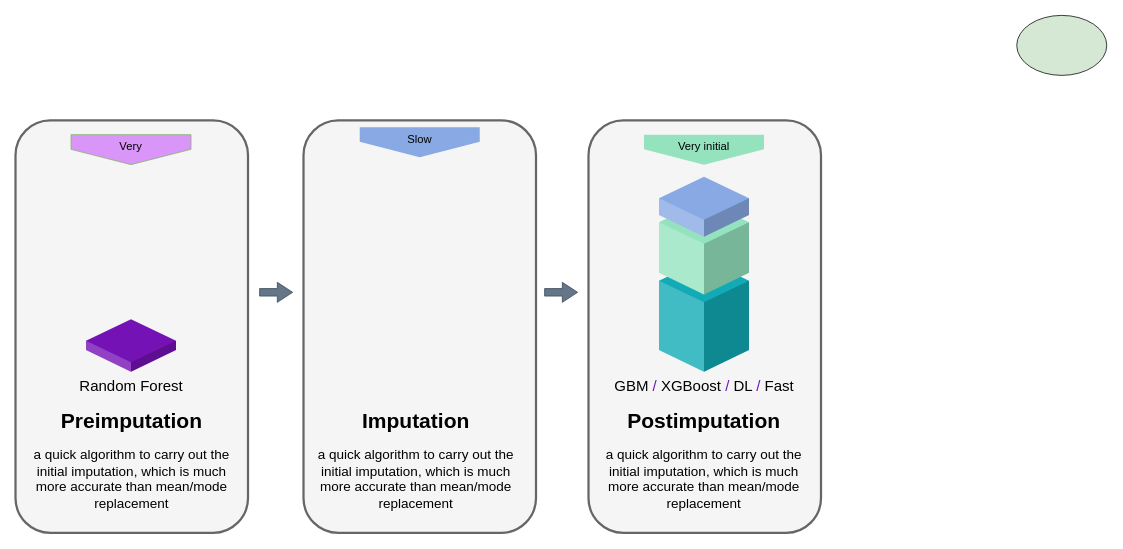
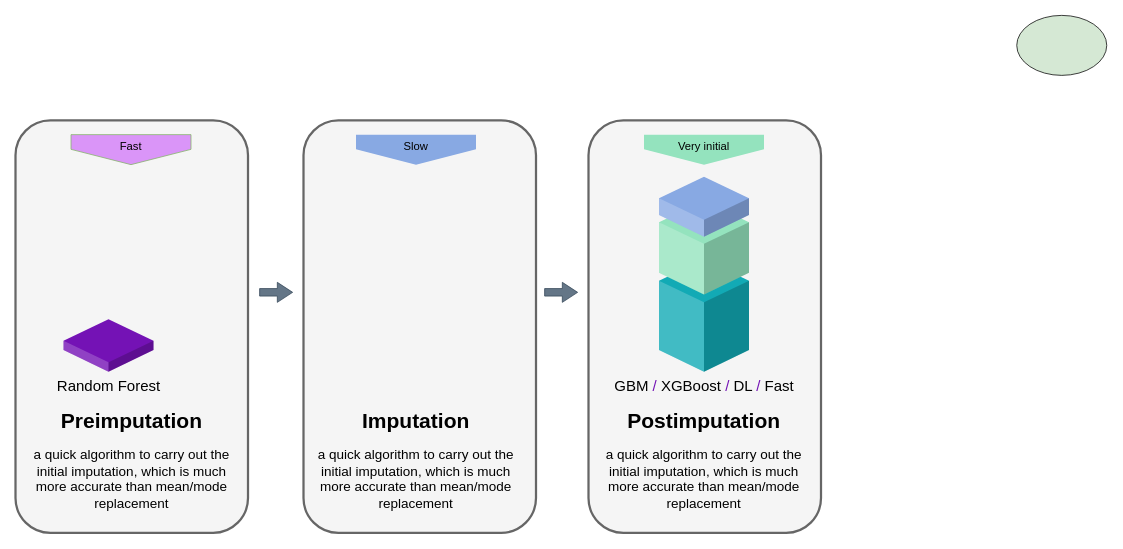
(420, 142) -> (416, 150)
(131, 147) -> (131, 147)
(131, 345) -> (108, 345)
